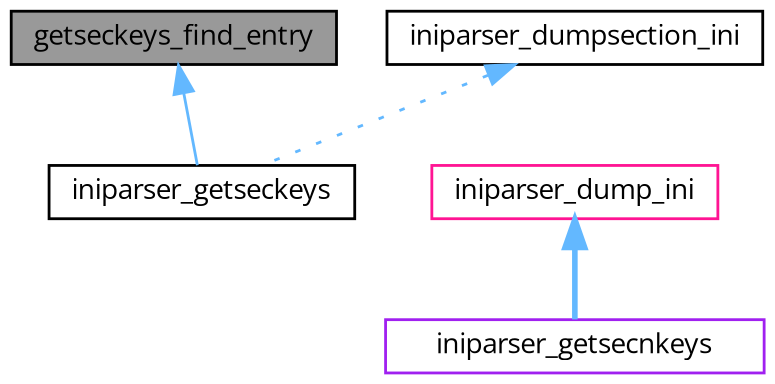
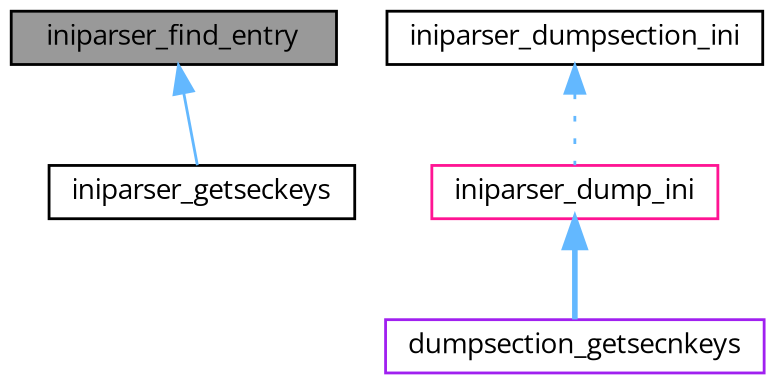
(174, 38) -> (174, 38)
(375, 120) -> (575, 129)
(575, 346) -> (575, 346)
